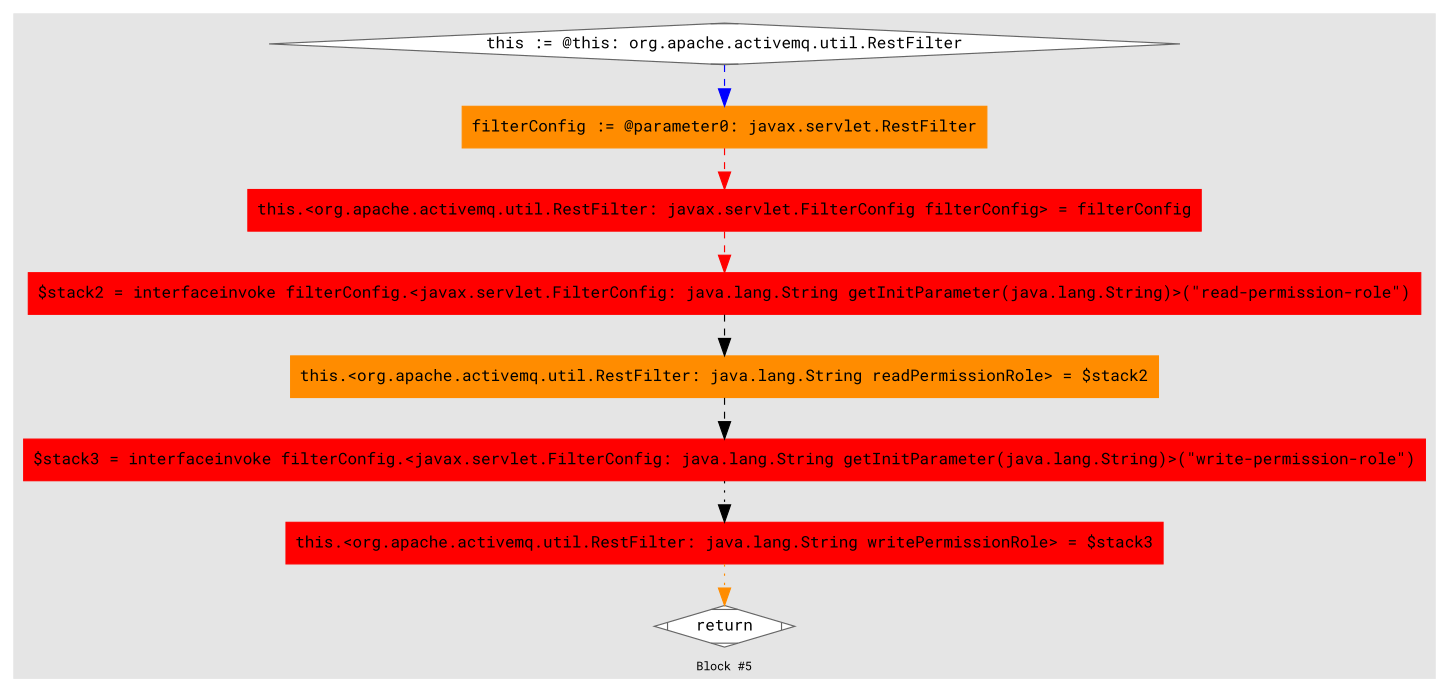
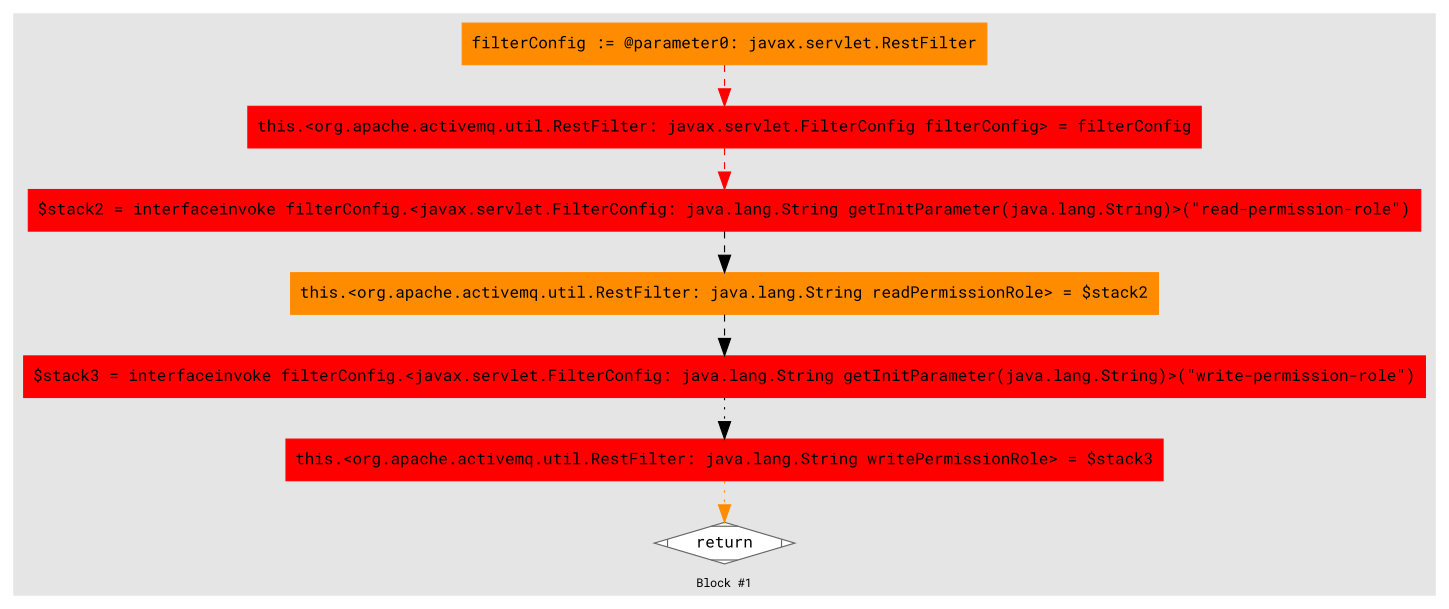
(725, 44) -> none
(725, 667) -> (725, 584)
